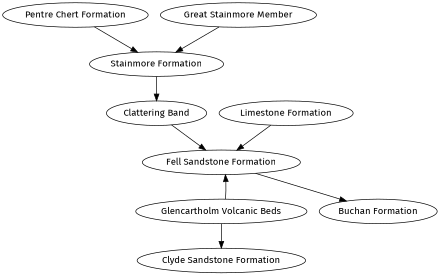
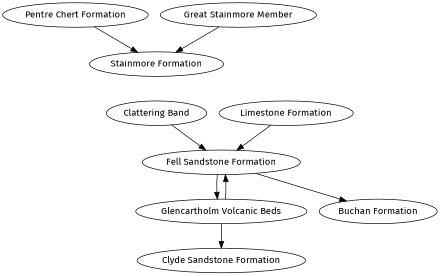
(157, 85) -> none
none -> (217, 183)
